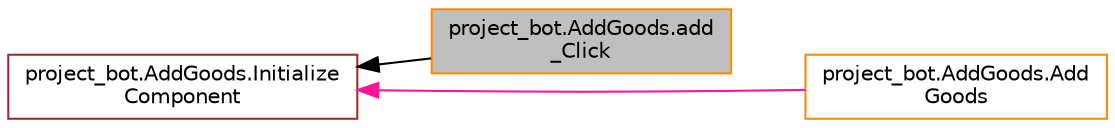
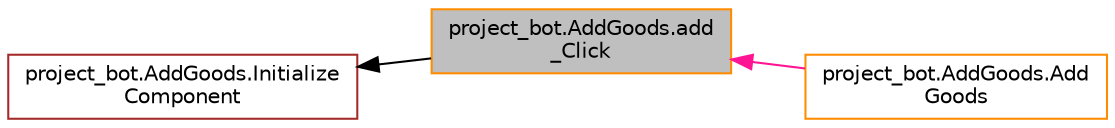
(592, 92) -> (779, 65)
